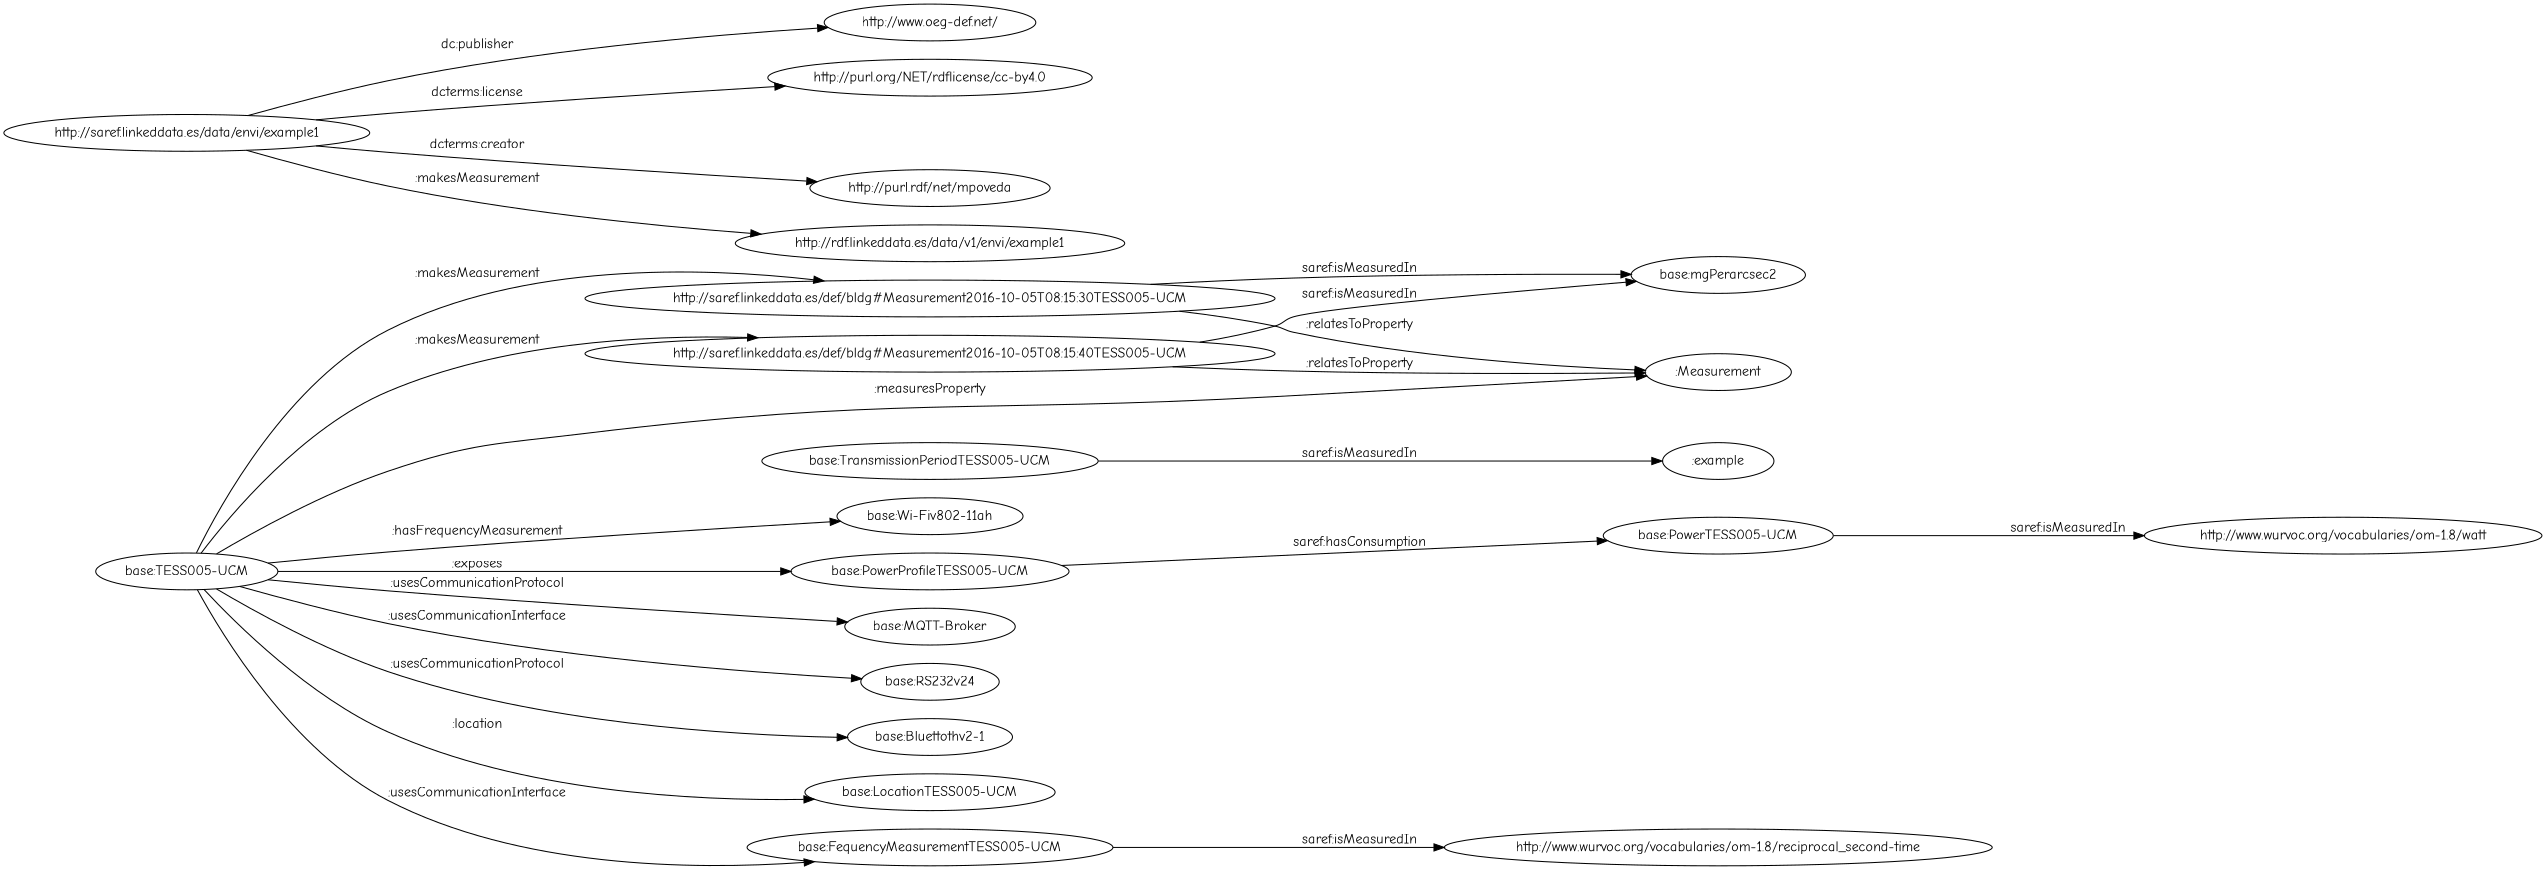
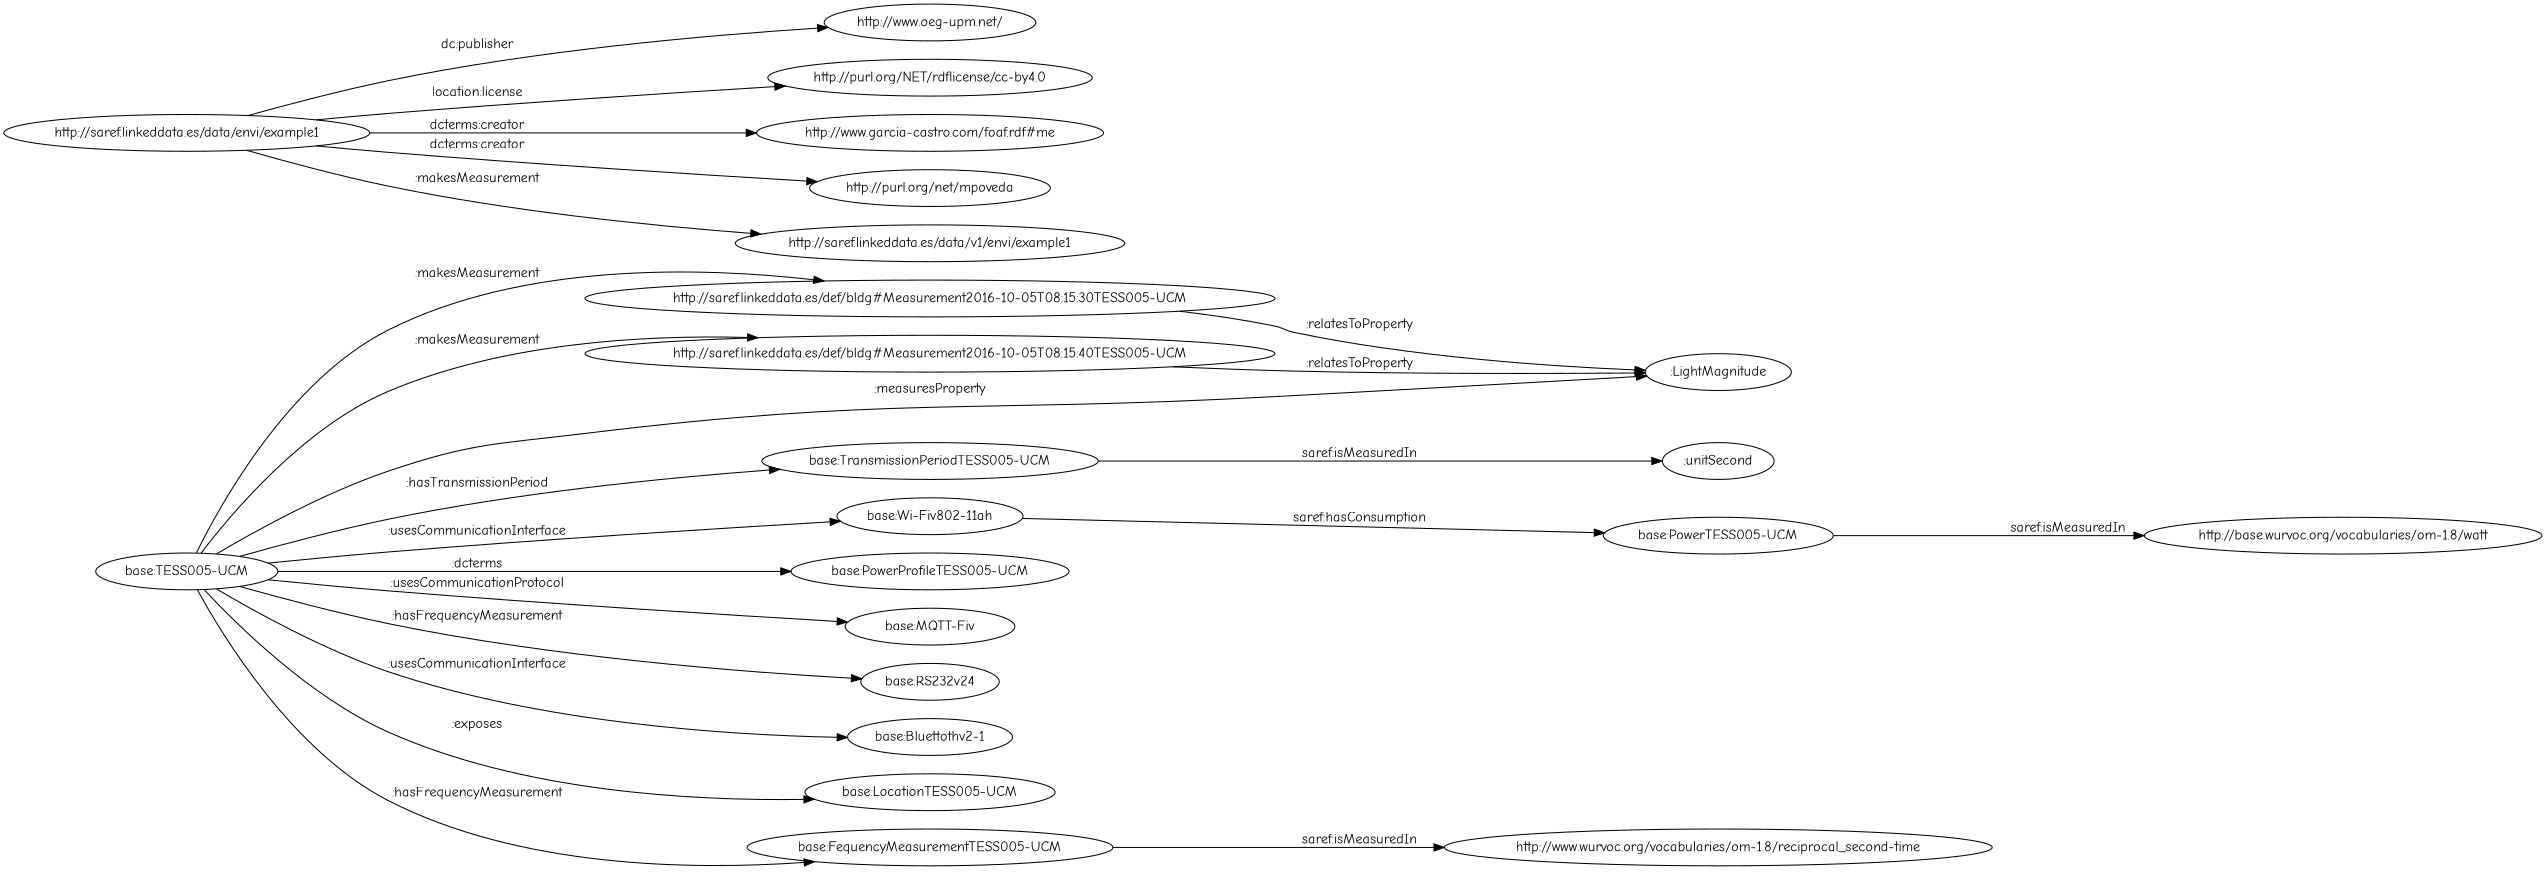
(930, 22) -> (930, 22)
(477, 93) -> (477, 93)
none -> (930, 133)
(930, 188) -> (930, 188)
(930, 243) -> (930, 243)
(1718, 275) -> none
(1718, 372) -> (1718, 372)
(1718, 461) -> (1718, 461)
none -> (502, 499)
(477, 531) -> (477, 531)
(2343, 536) -> (2343, 536)
(1330, 553) -> (1308, 526)
(477, 564) -> (477, 564)
(477, 616) -> (477, 616)
(930, 627) -> (930, 627)
(477, 664) -> (477, 664)
(477, 724) -> (477, 724)
(477, 793) -> (477, 793)
